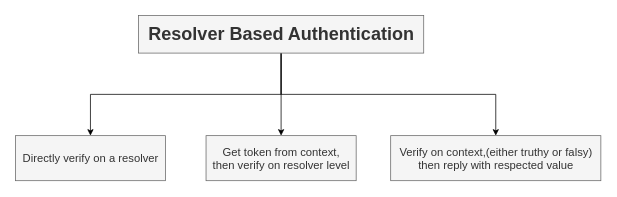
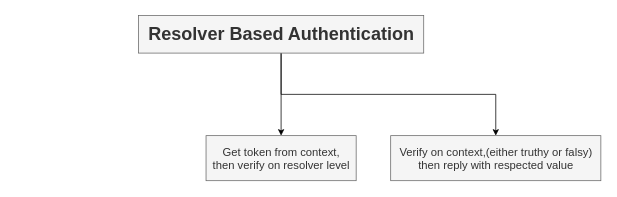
(167, 94) -> none
(90, 158) -> none
